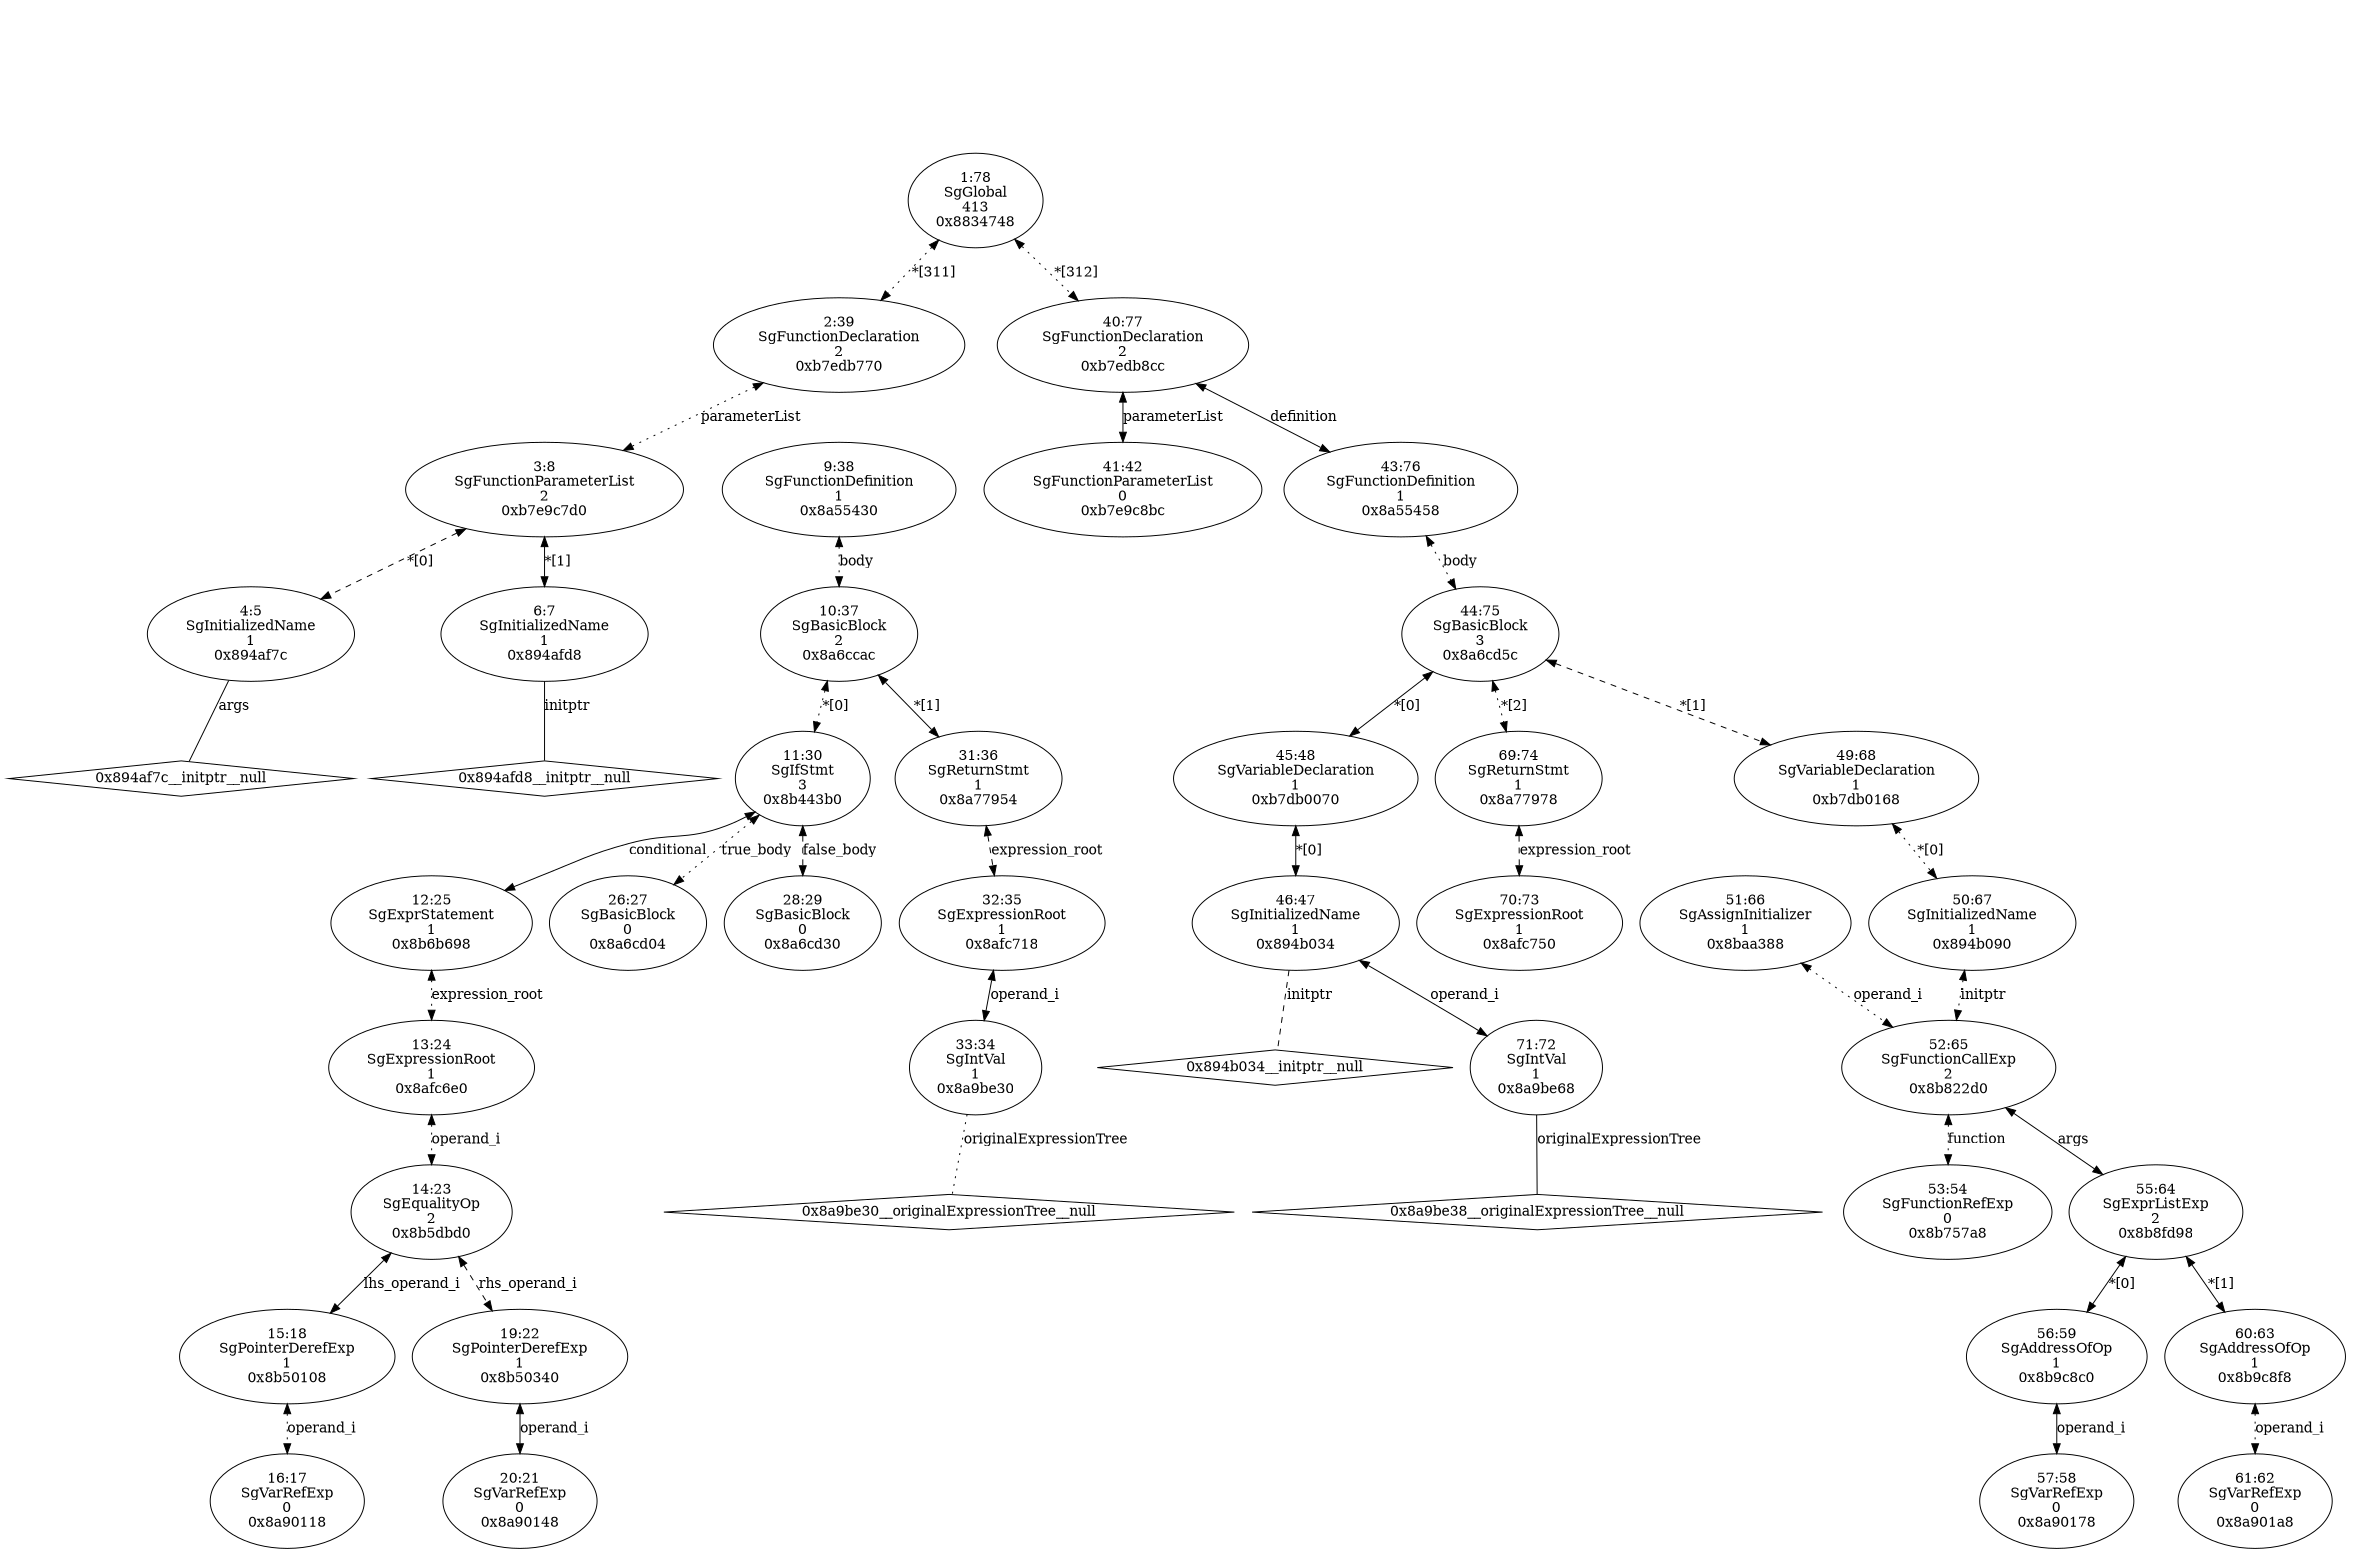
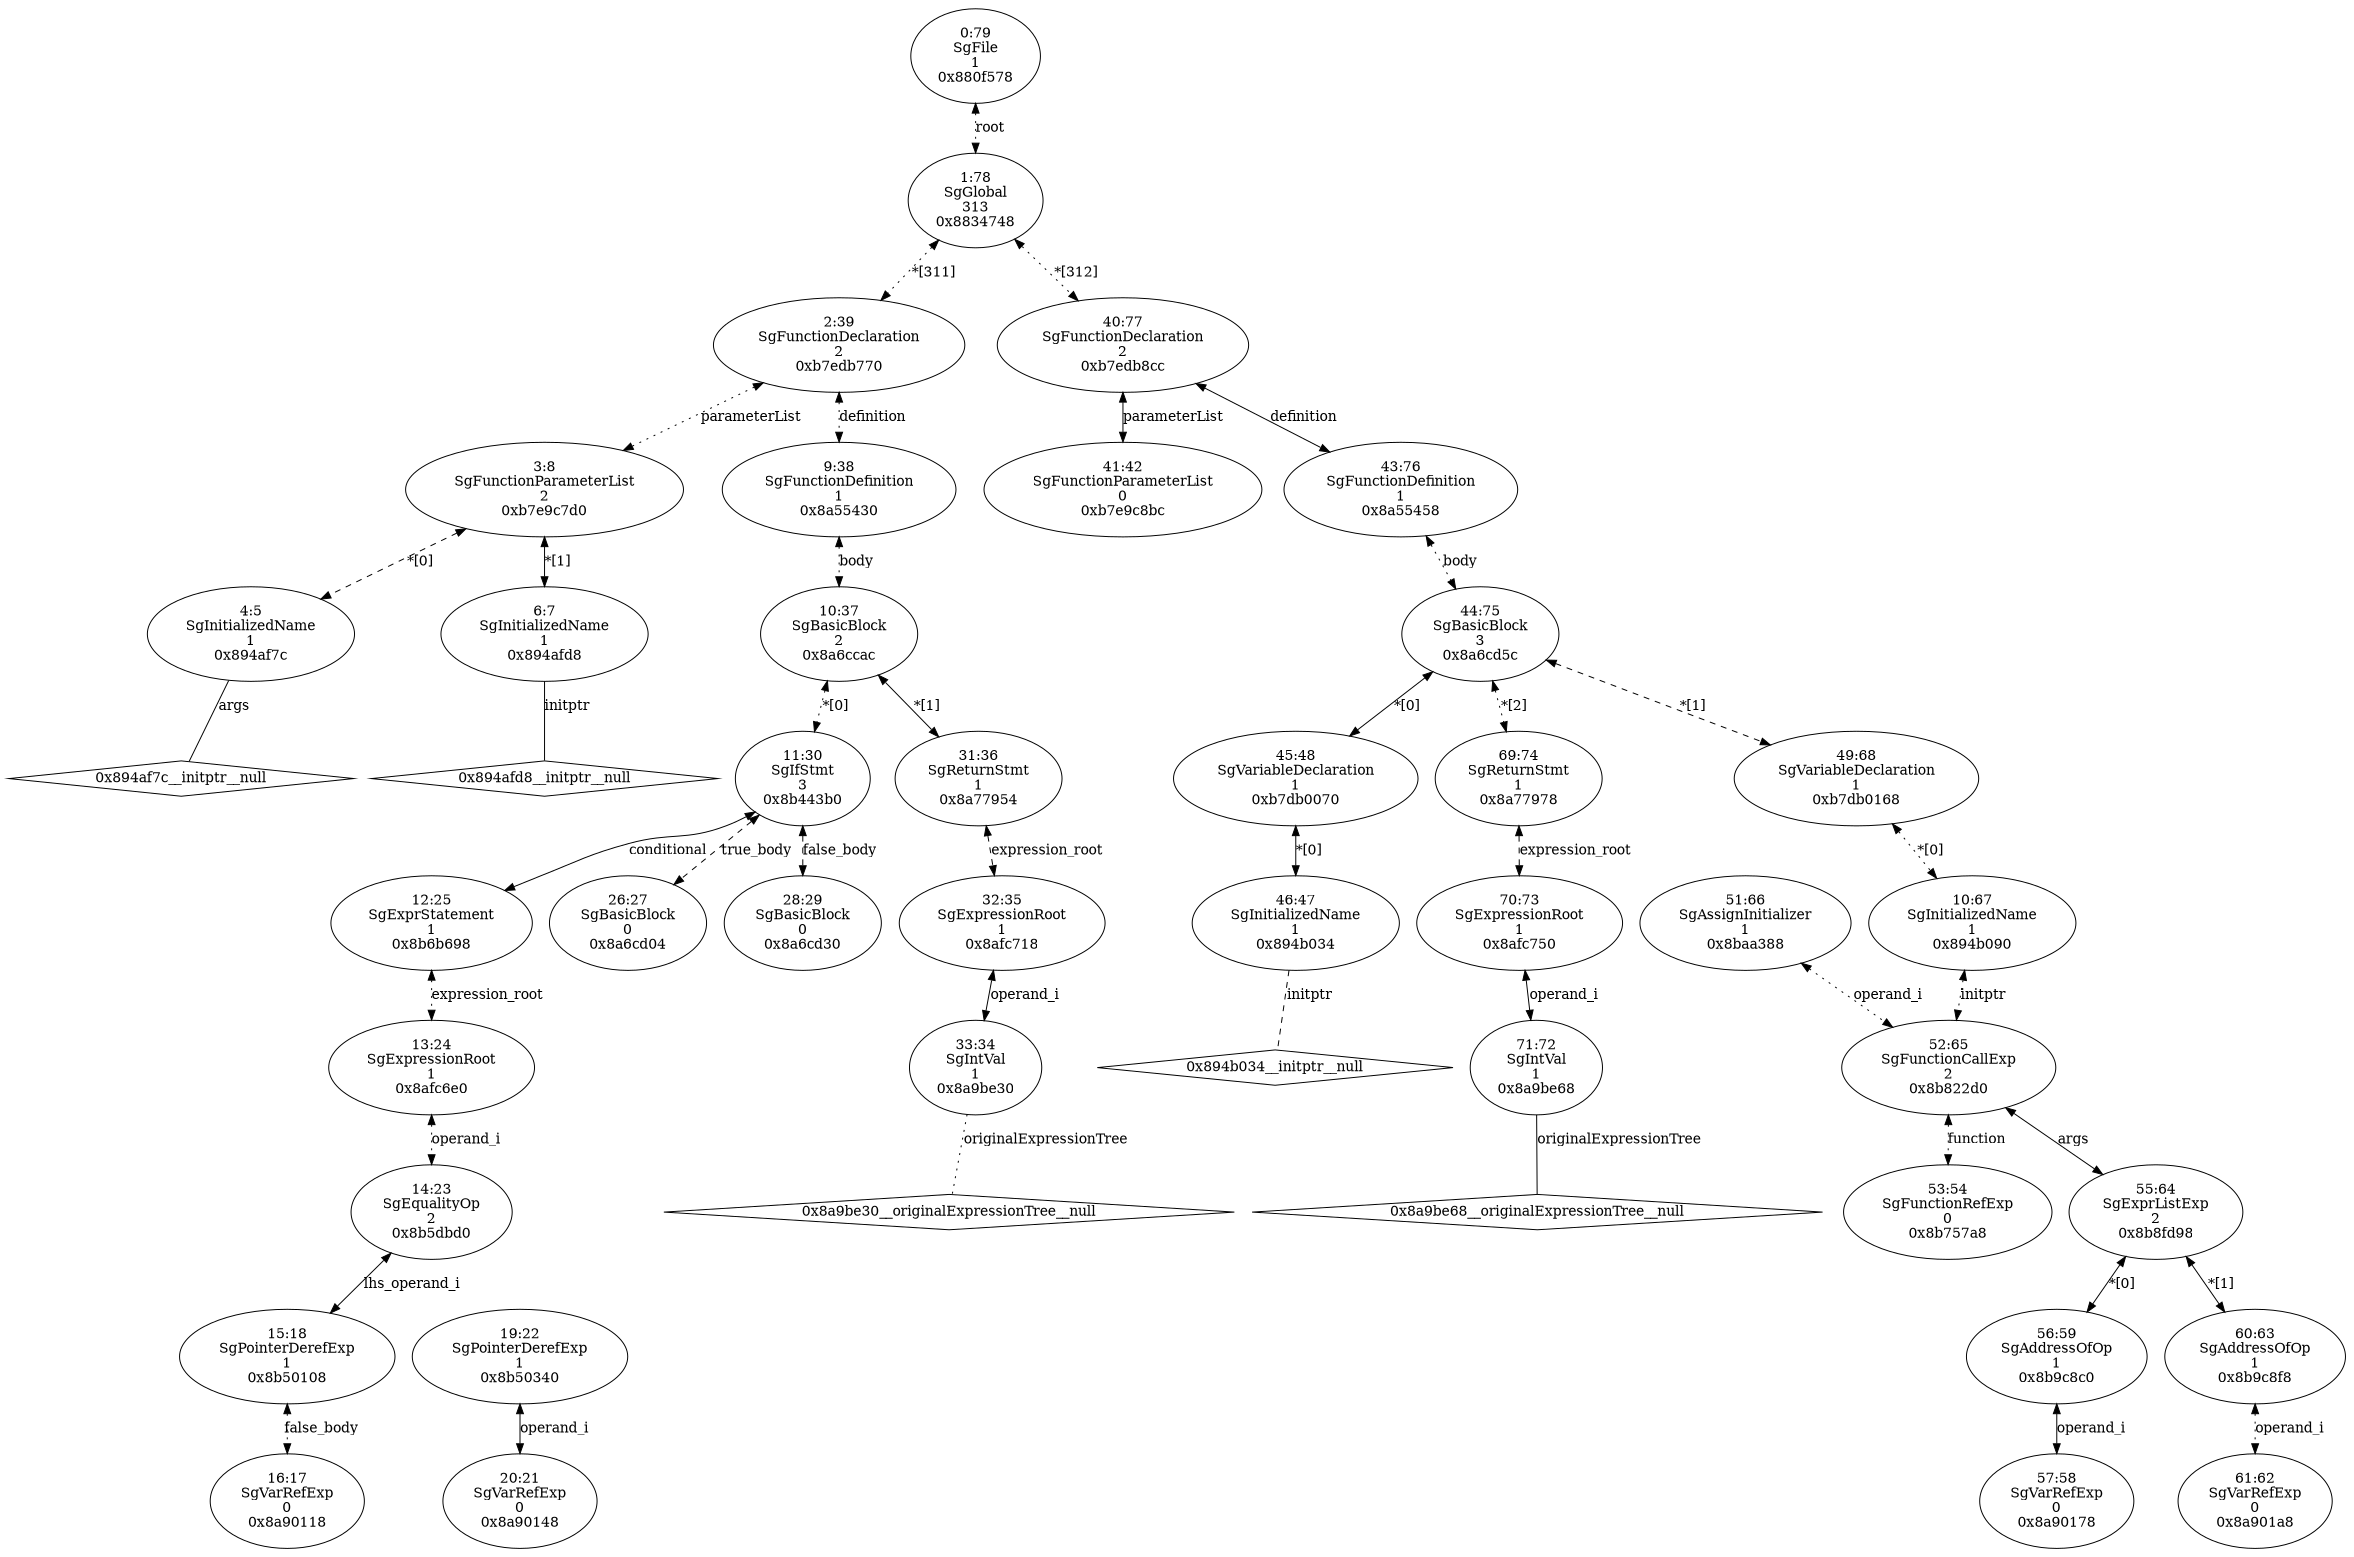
none -> (976, 56)
(976, 201) -> (976, 201)
none -> (839, 417)
(716, 850) -> (716, 850)
(1972, 923) -> (1972, 923)
(1424, 998) -> (1528, 995)
(1537, 1212) -> (1537, 1212)
(475, 1284) -> none
(322, 1429) -> (322, 1429)
